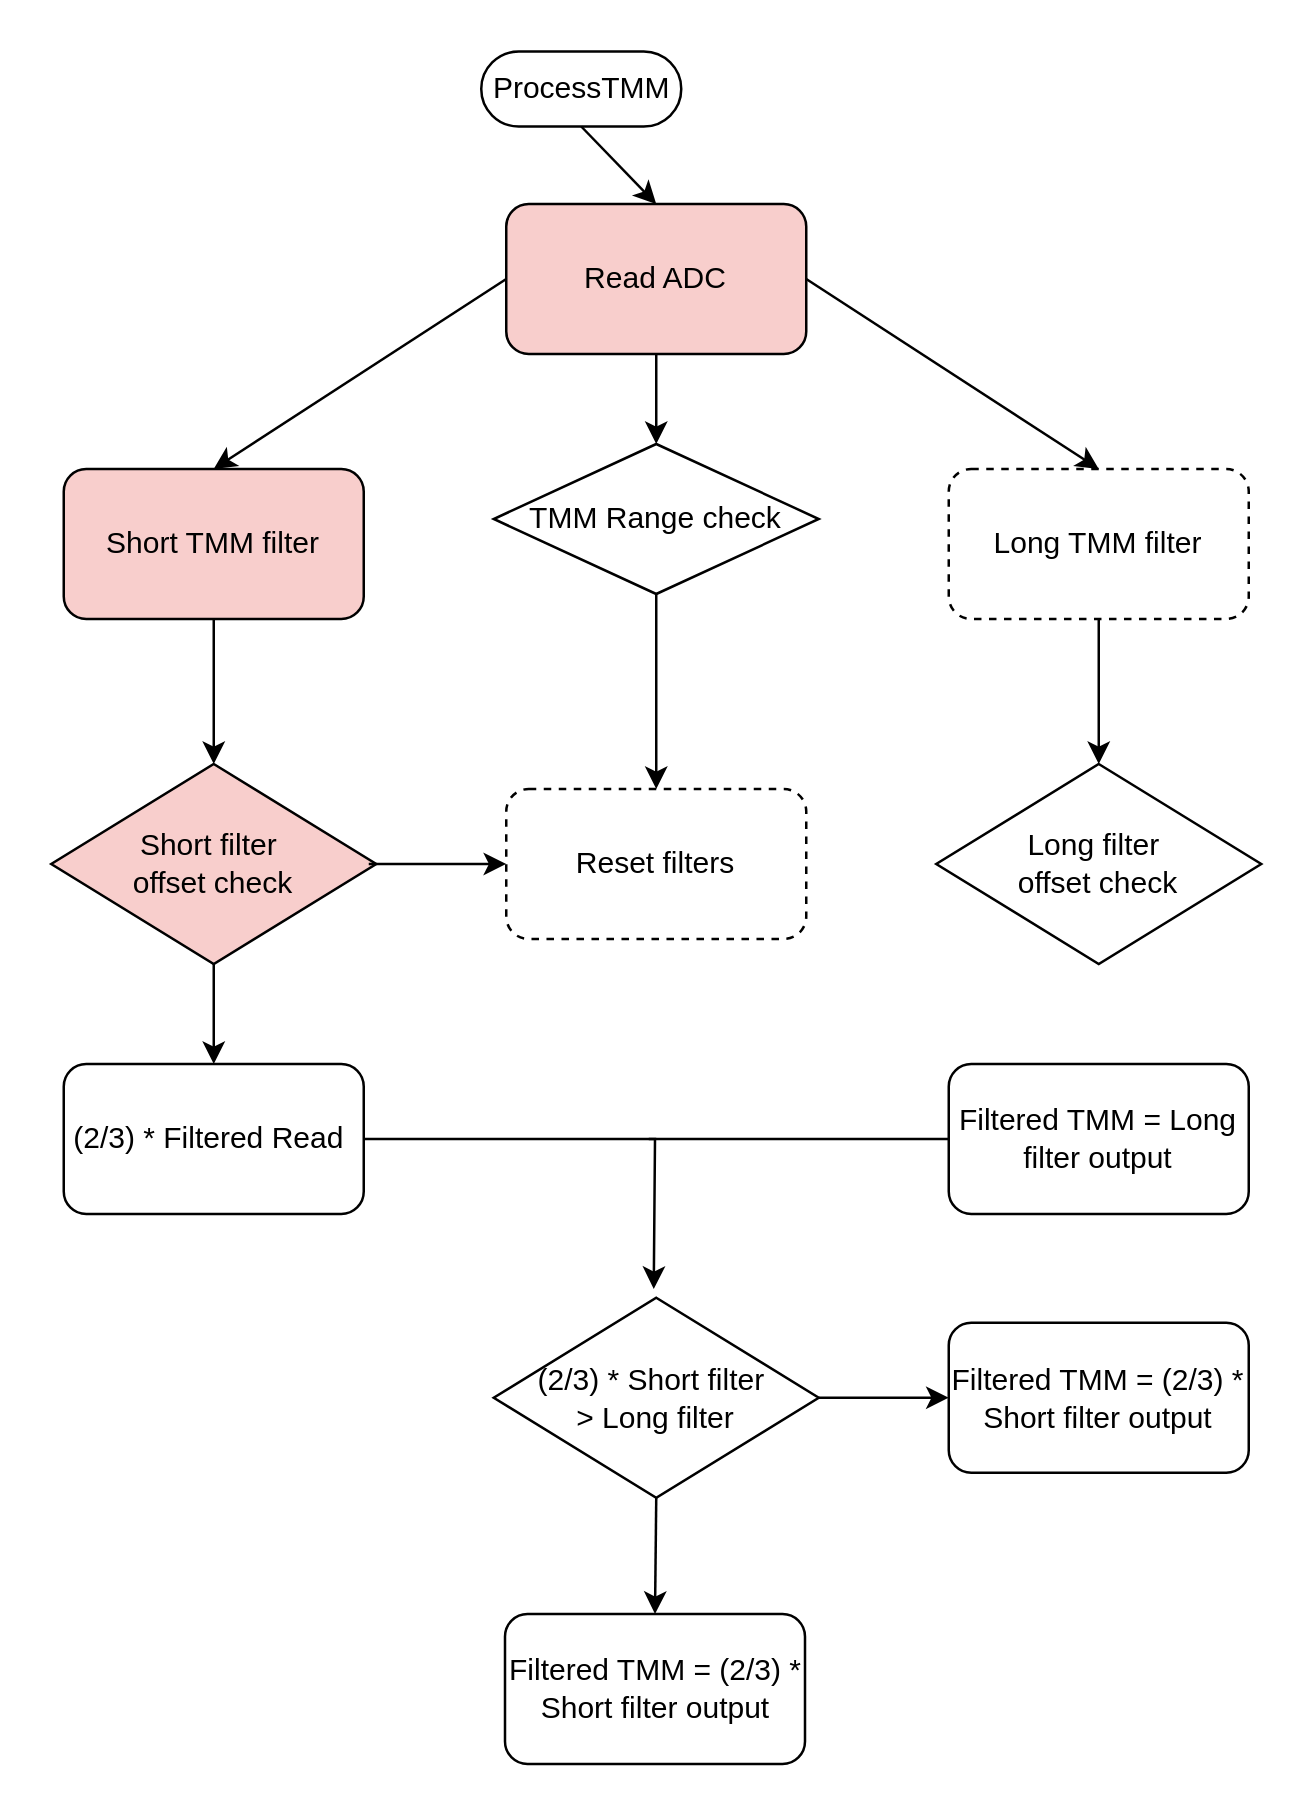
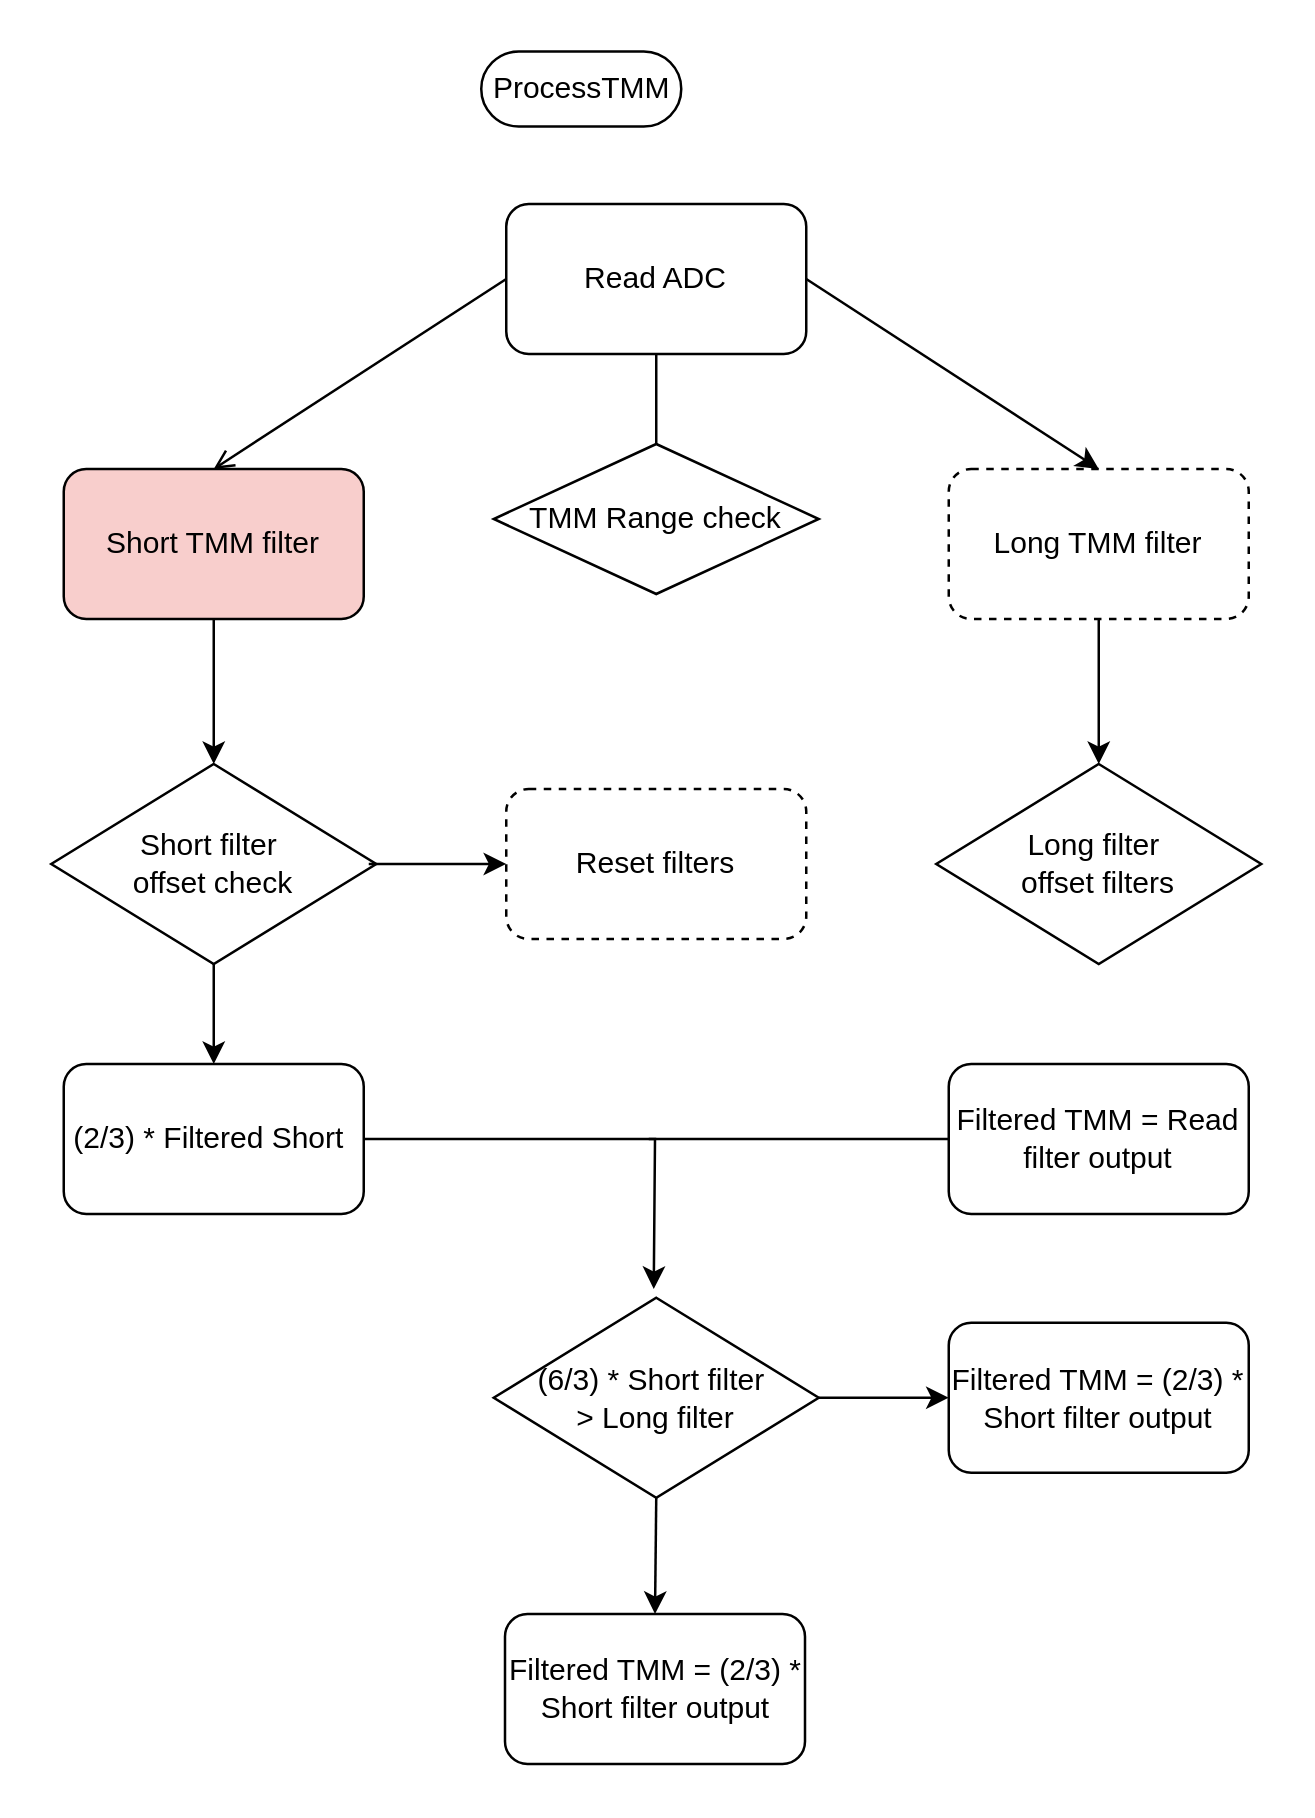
(613, 159) -> none
(656, 279) -> (656, 279)
(656, 426) -> (656, 433)
(229, 459) -> (226, 461)
(656, 683) -> none
(214, 864) -> (214, 864)
(1099, 864) -> (1099, 864)
(214, 1139) -> (214, 1139)
(1099, 1139) -> (1099, 1139)
(656, 1399) -> (656, 1399)
